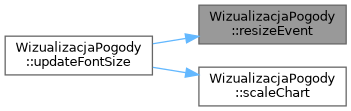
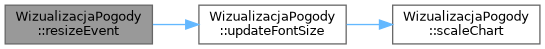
(169, 41) -> (169, 25)
